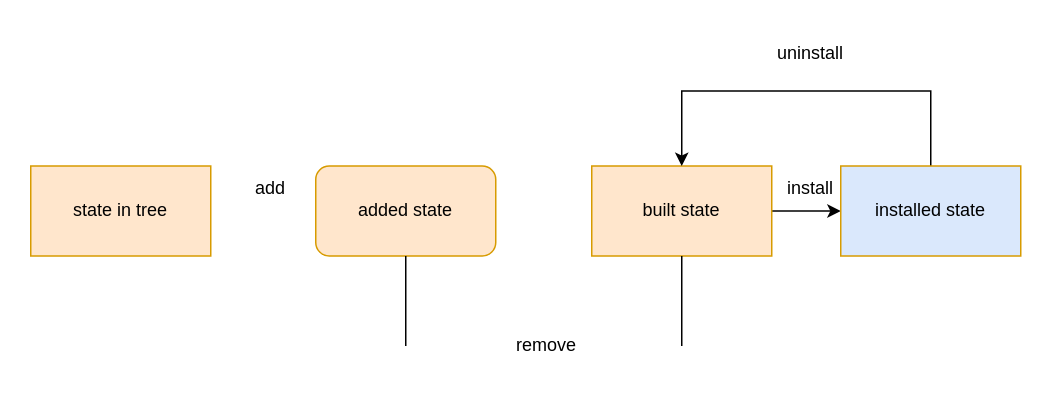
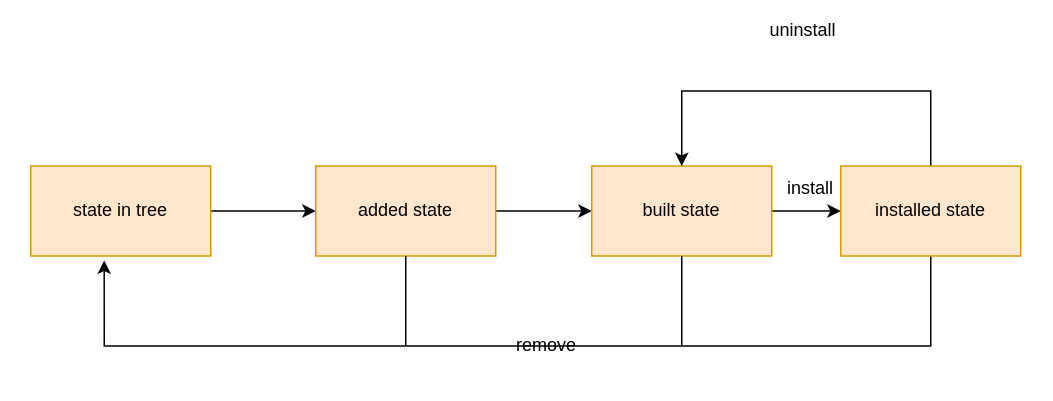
(811, 53) -> (803, 31)
(271, 188) -> none
none -> (258, 211)
(406, 211) -> (406, 211)
none -> (539, 211)
(931, 211) -> (931, 211)
none -> (526, 346)
